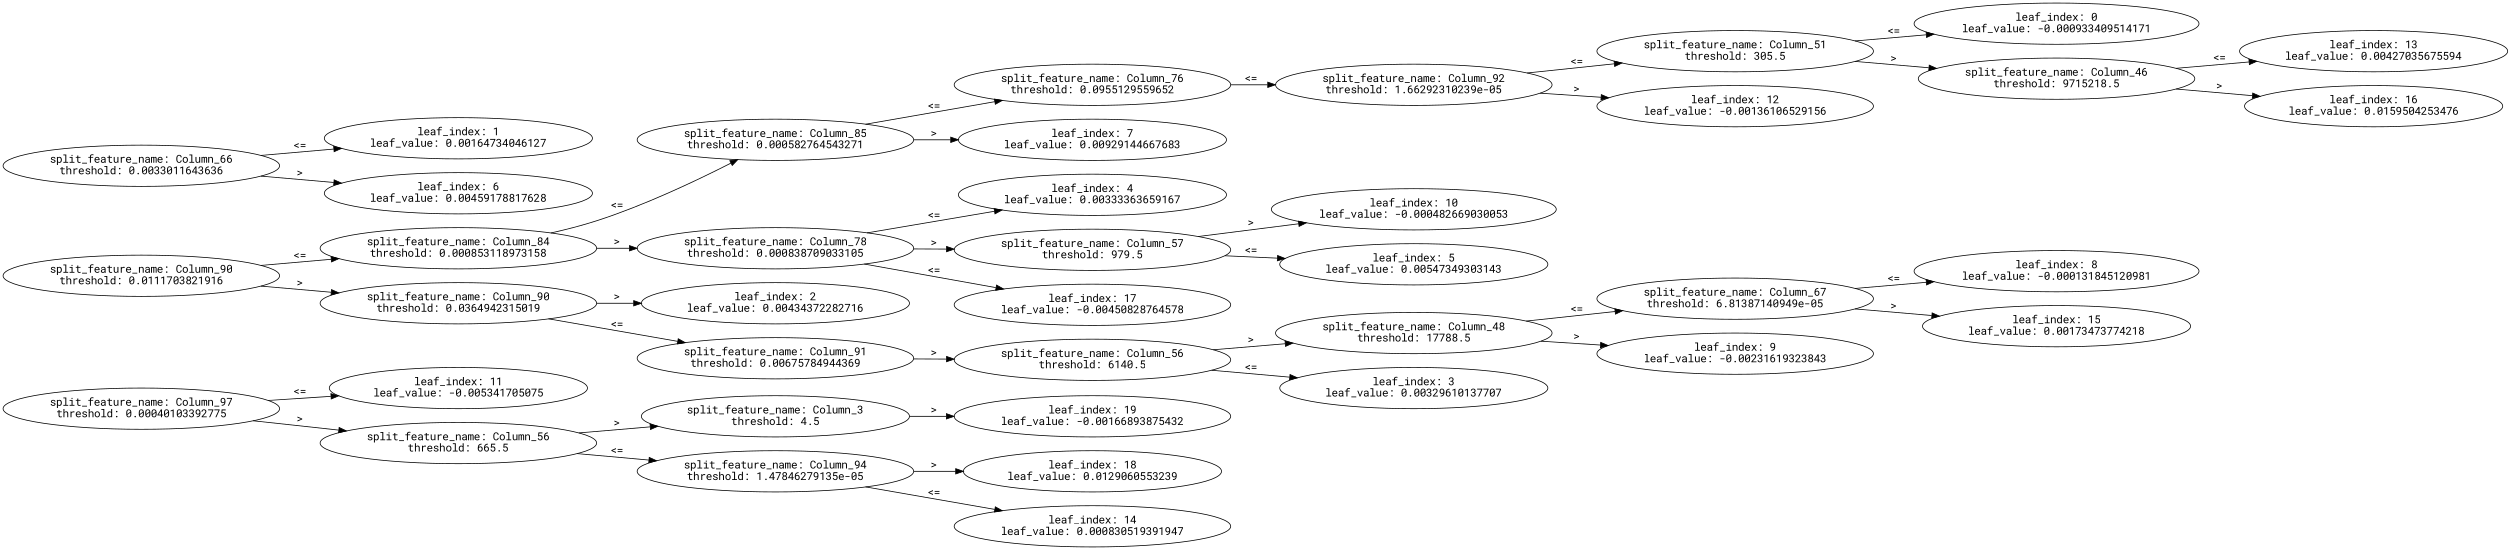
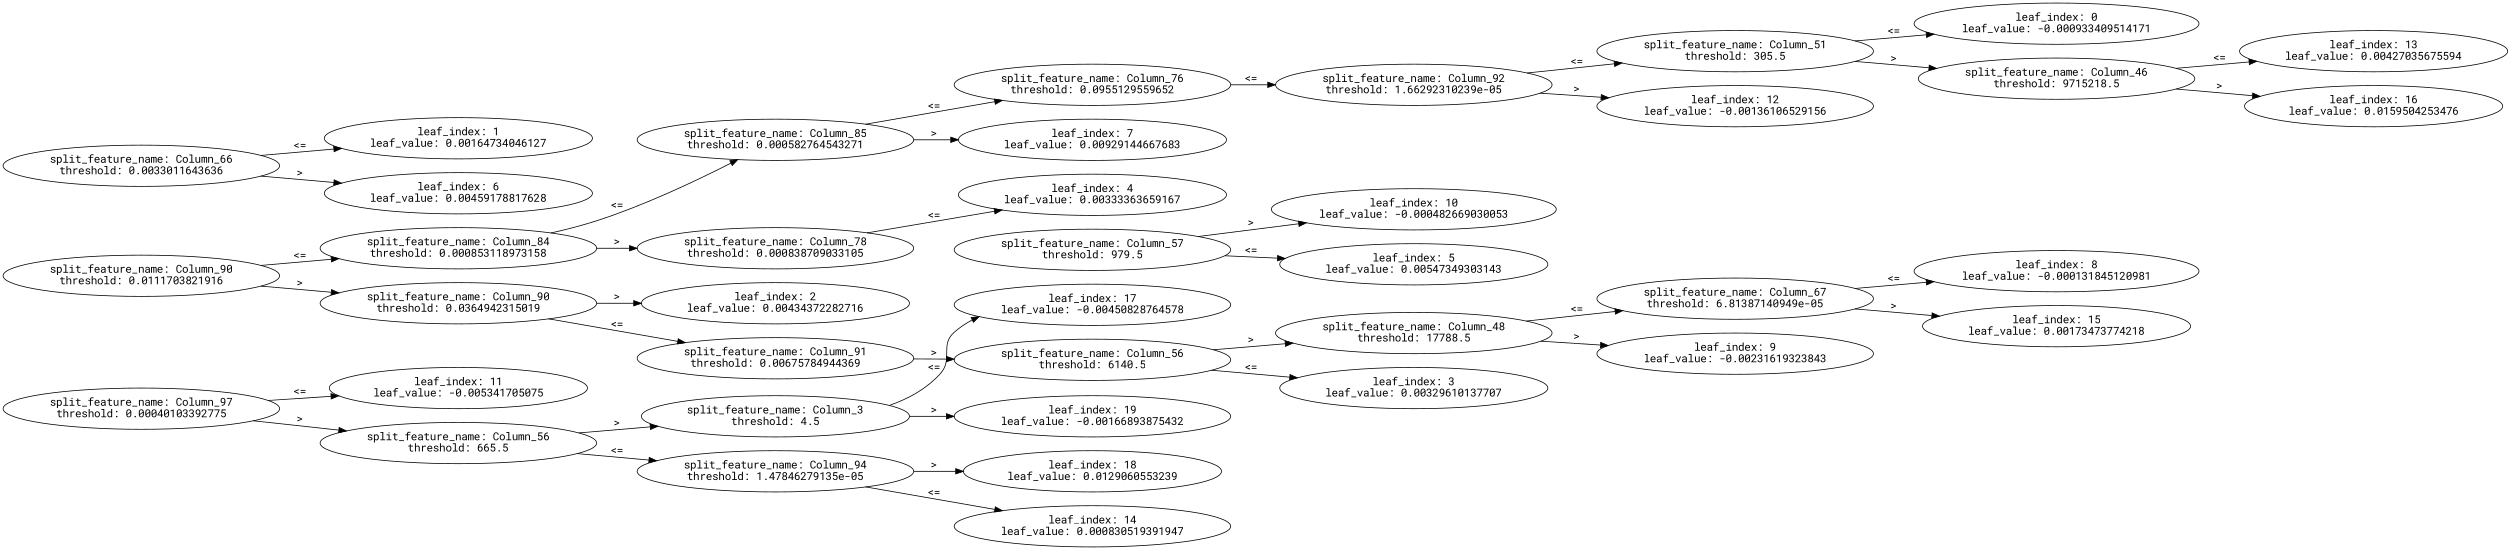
(930, 249) -> none
(930, 276) -> (942, 371)
